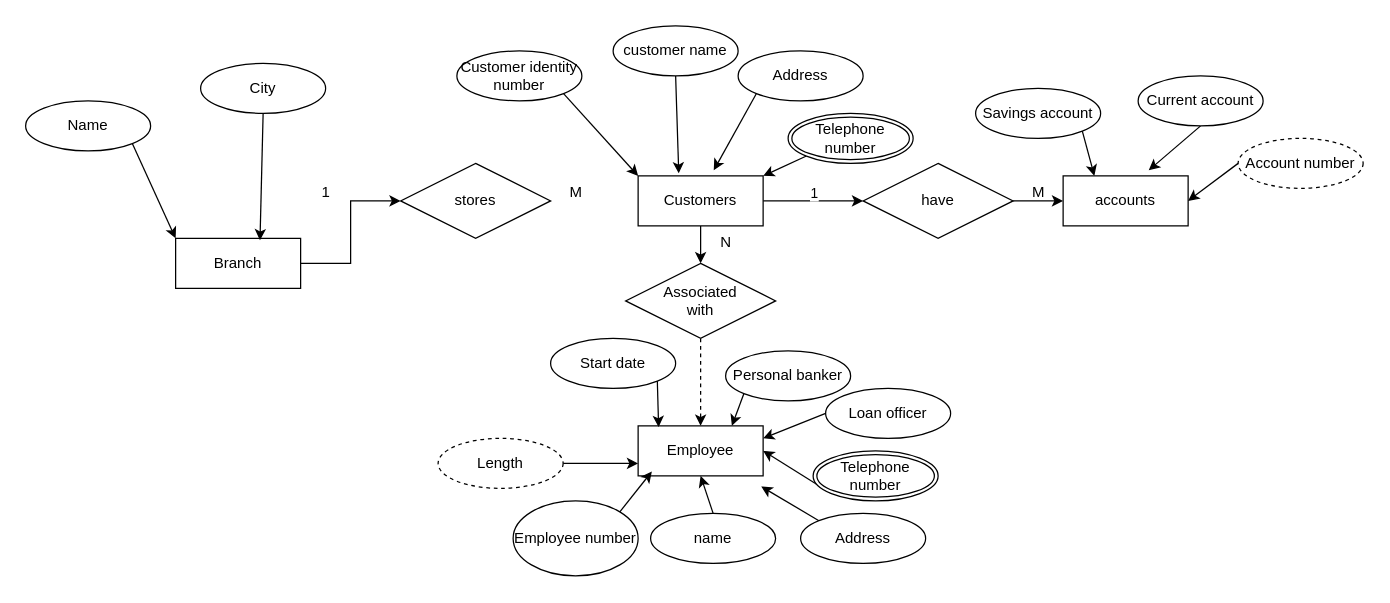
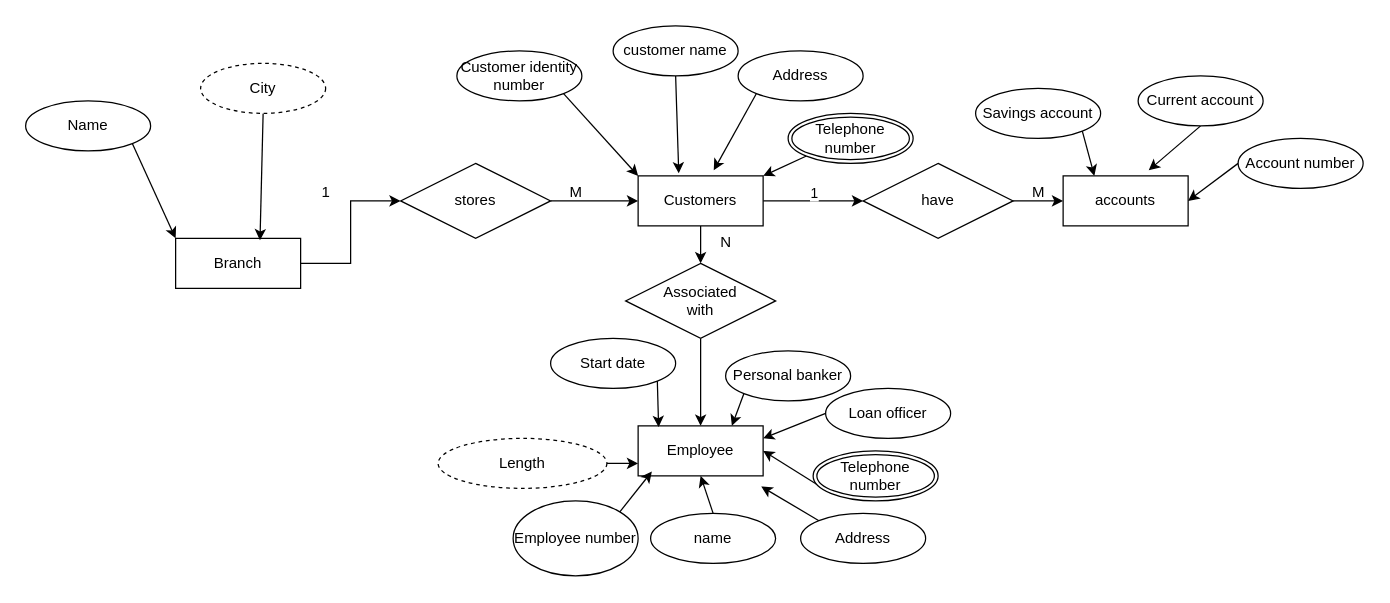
(263, 88) -> (263, 88)
(1301, 163) -> (1301, 163)
none -> (590, 201)
(701, 376) -> (701, 376)
(501, 463) -> (523, 463)
